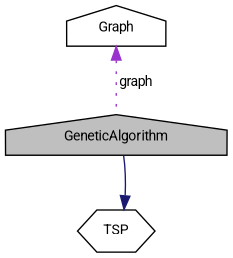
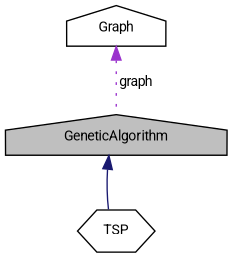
(125, 176) -> (107, 189)
